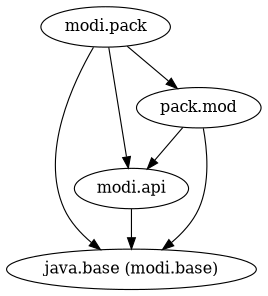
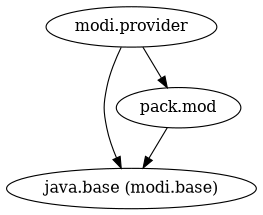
(106, 27) -> (131, 27)
(131, 189) -> none
